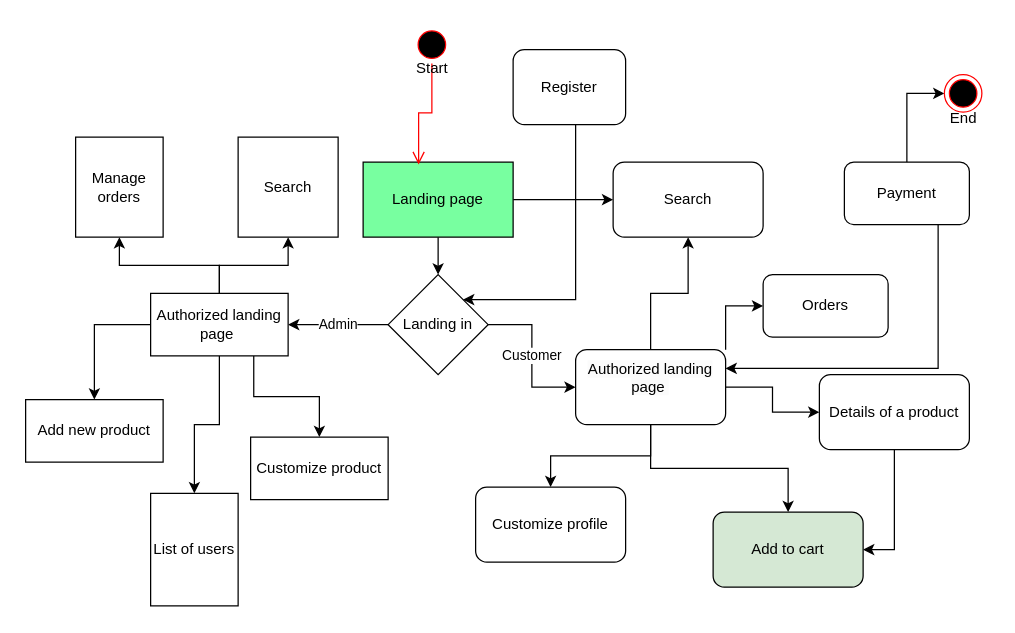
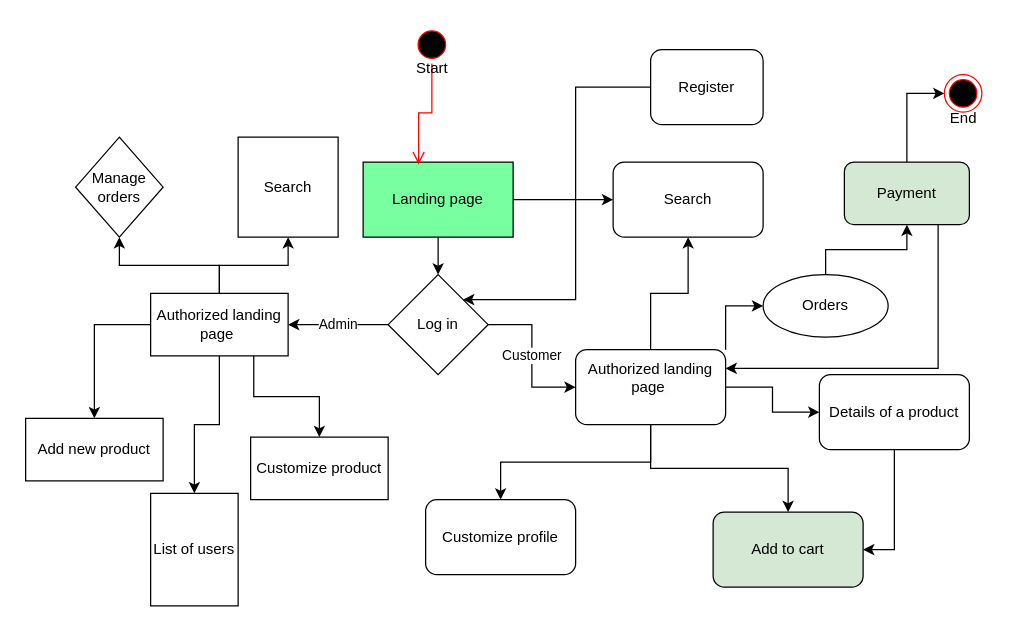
(569, 87) -> (707, 87)
(119, 187) -> (119, 187)
(907, 193) -> (907, 193)
none -> (862, 249)
(826, 306) -> (826, 306)
(438, 324) -> (438, 324)
(94, 431) -> (94, 449)
(551, 524) -> (501, 537)
